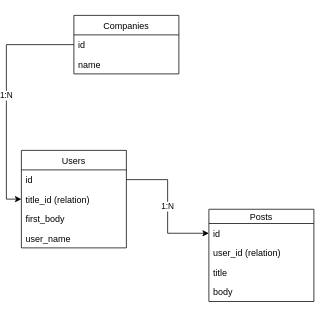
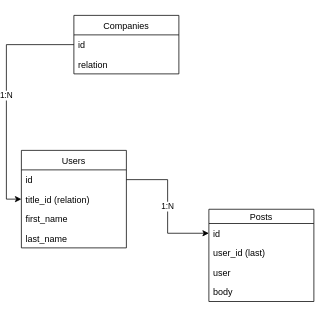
(88, 65) -> (96, 65)
(50, 219) -> (50, 219)
(48, 239) -> (47, 239)
(254, 253) -> (245, 253)
(223, 273) -> (223, 273)
